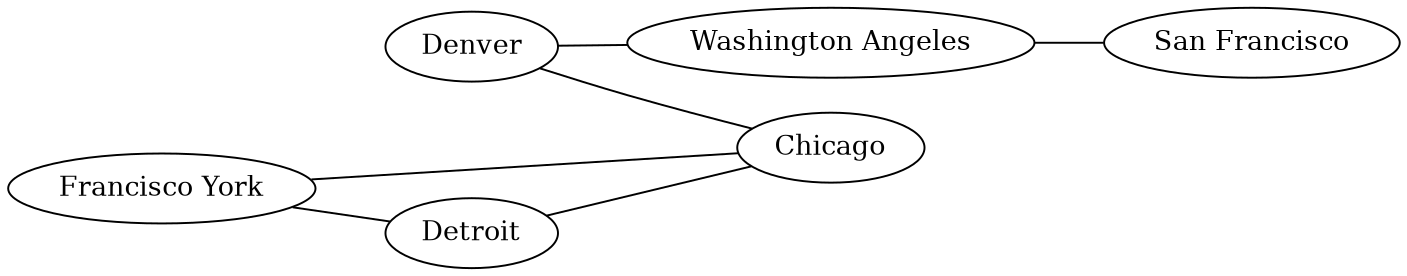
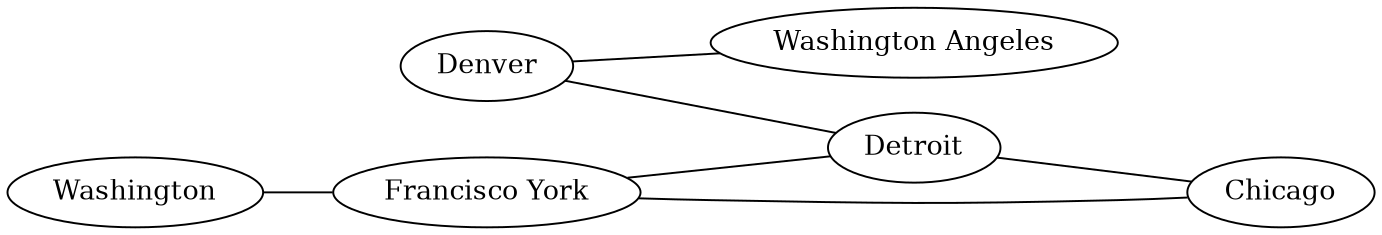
(1252, 43) -> none
(646, 100) -> (701, 107)
none -> (135, 192)
